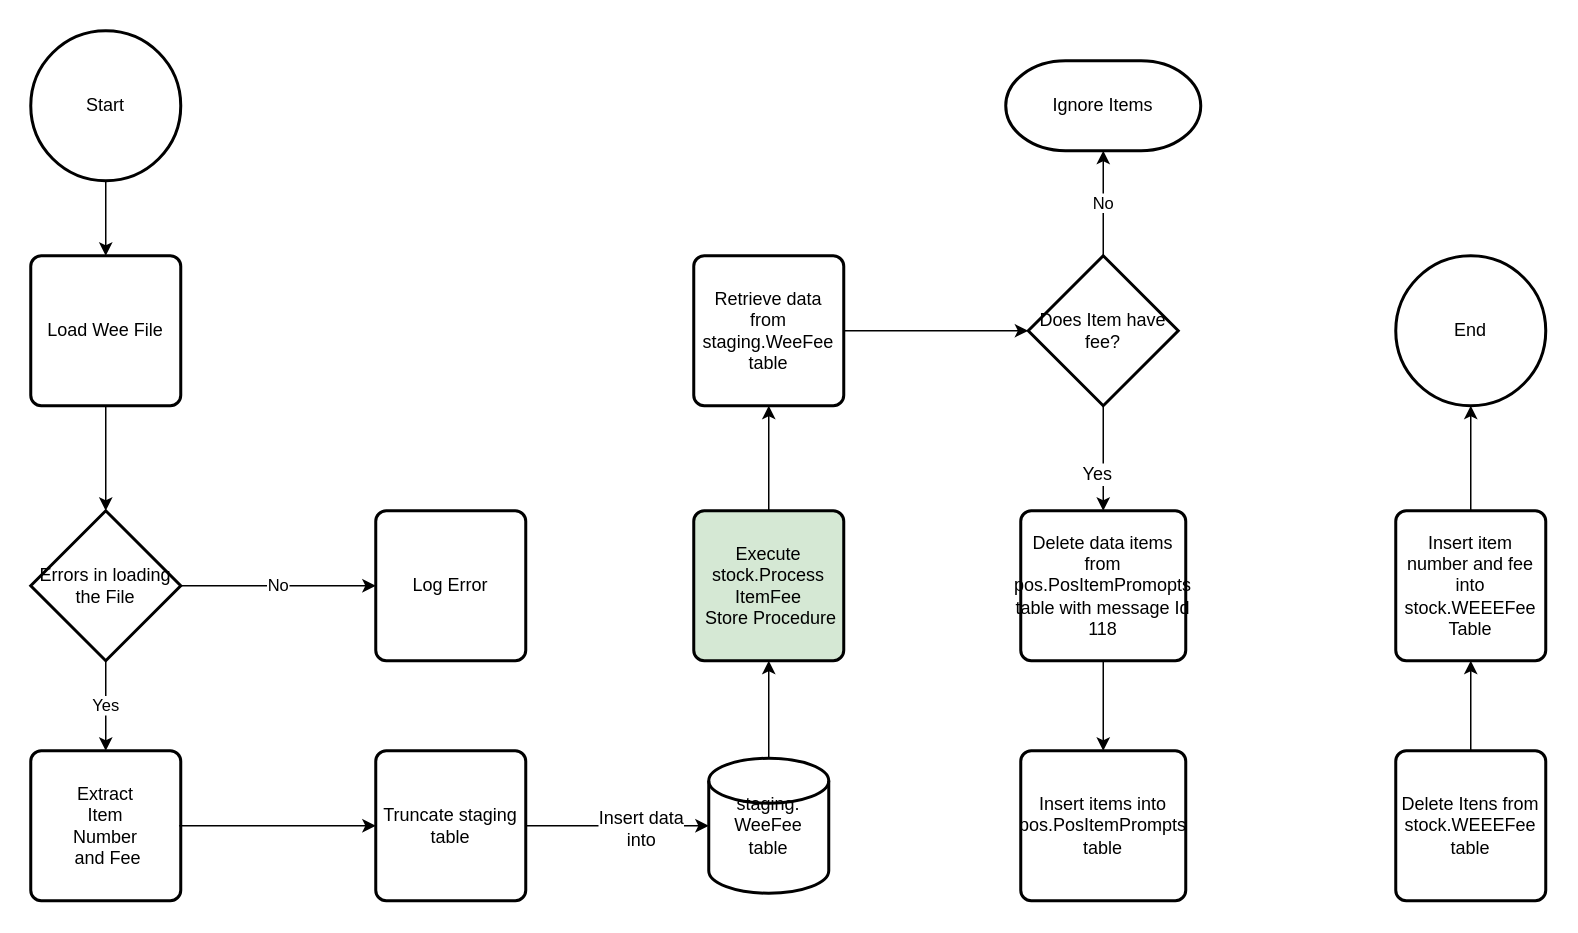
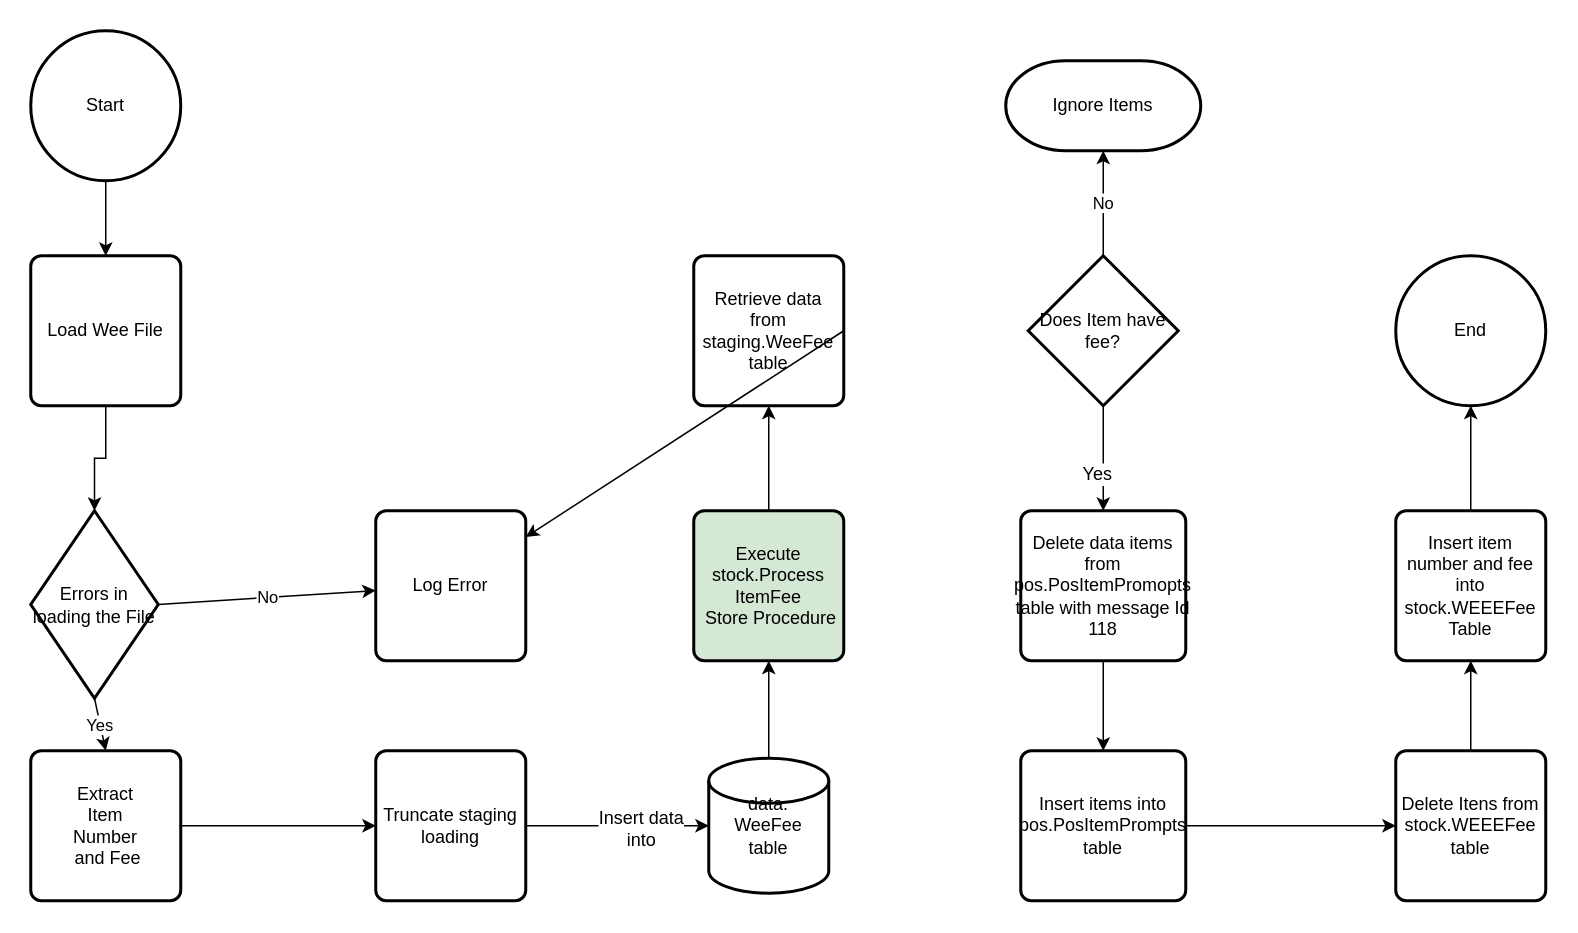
(931, 331) -> (689, 431)
(106, 586) -> (95, 605)
(451, 826) -> (451, 826)
(769, 826) -> (769, 826)
none -> (1286, 826)
